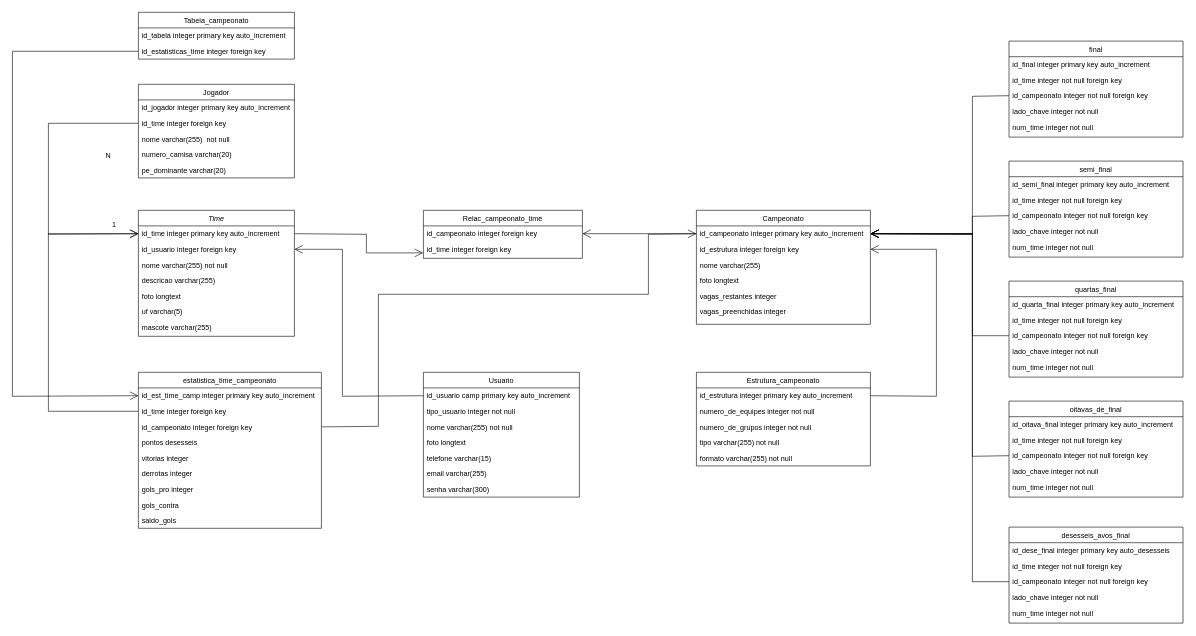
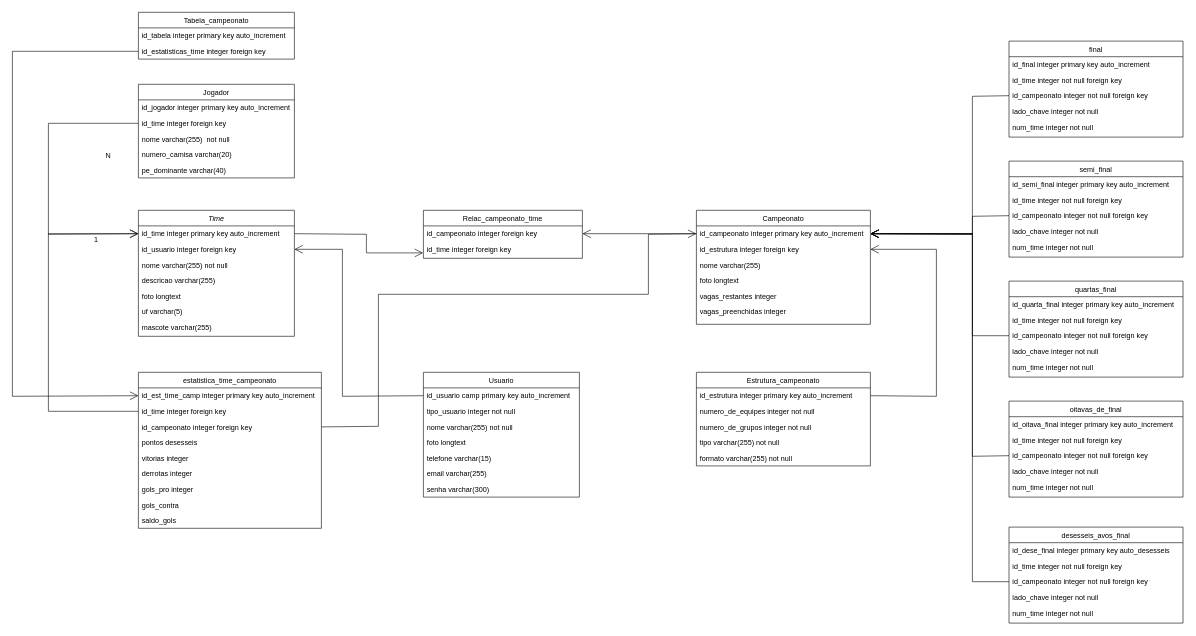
(188, 170) -> (188, 170)
(114, 225) -> (96, 240)
